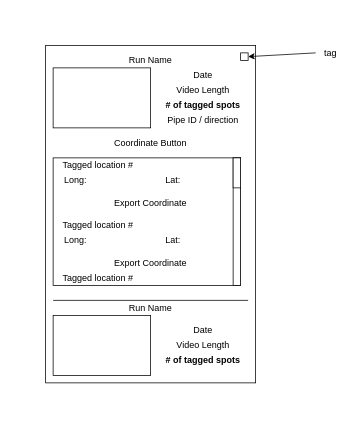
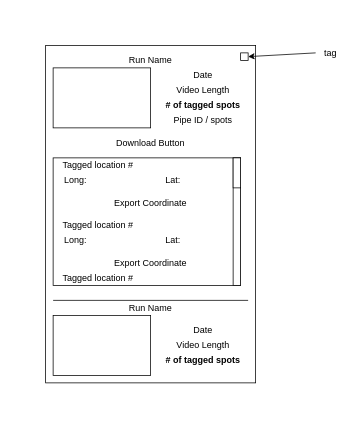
(203, 120) -> (203, 120)
(150, 143) -> (150, 143)
